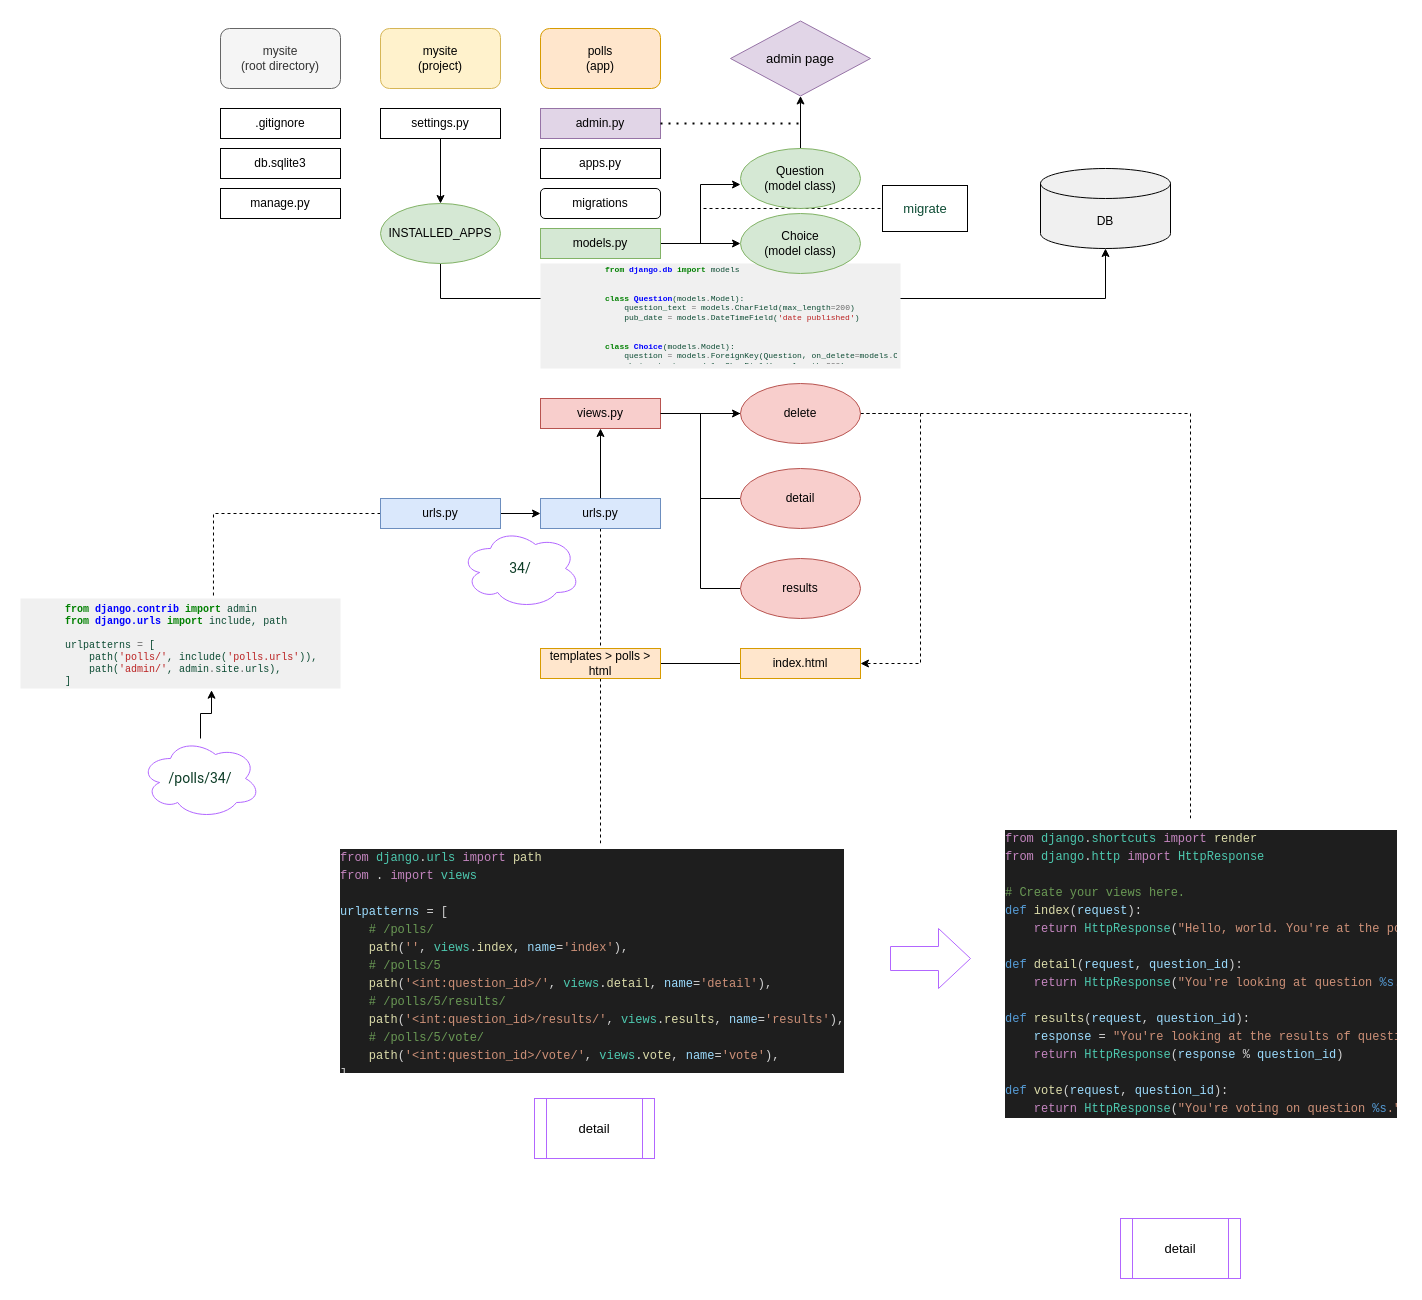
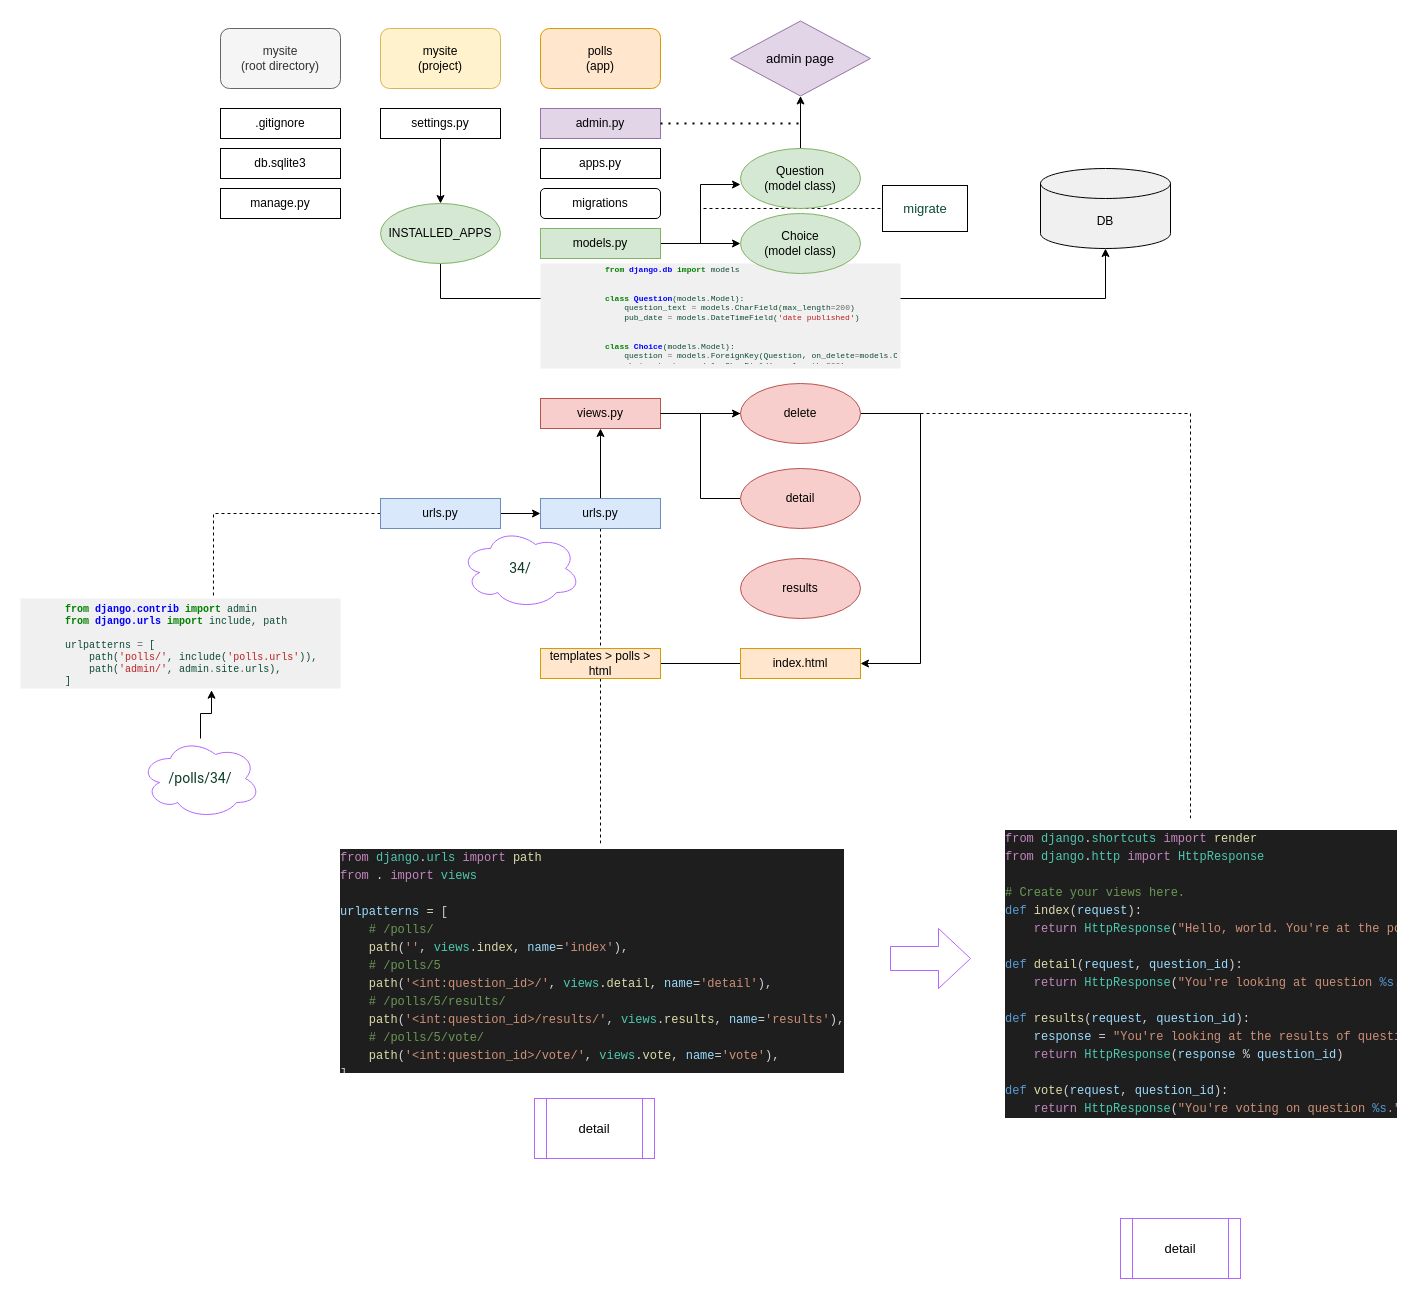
(701, 564) -> none
(921, 566) -> (921, 566)
